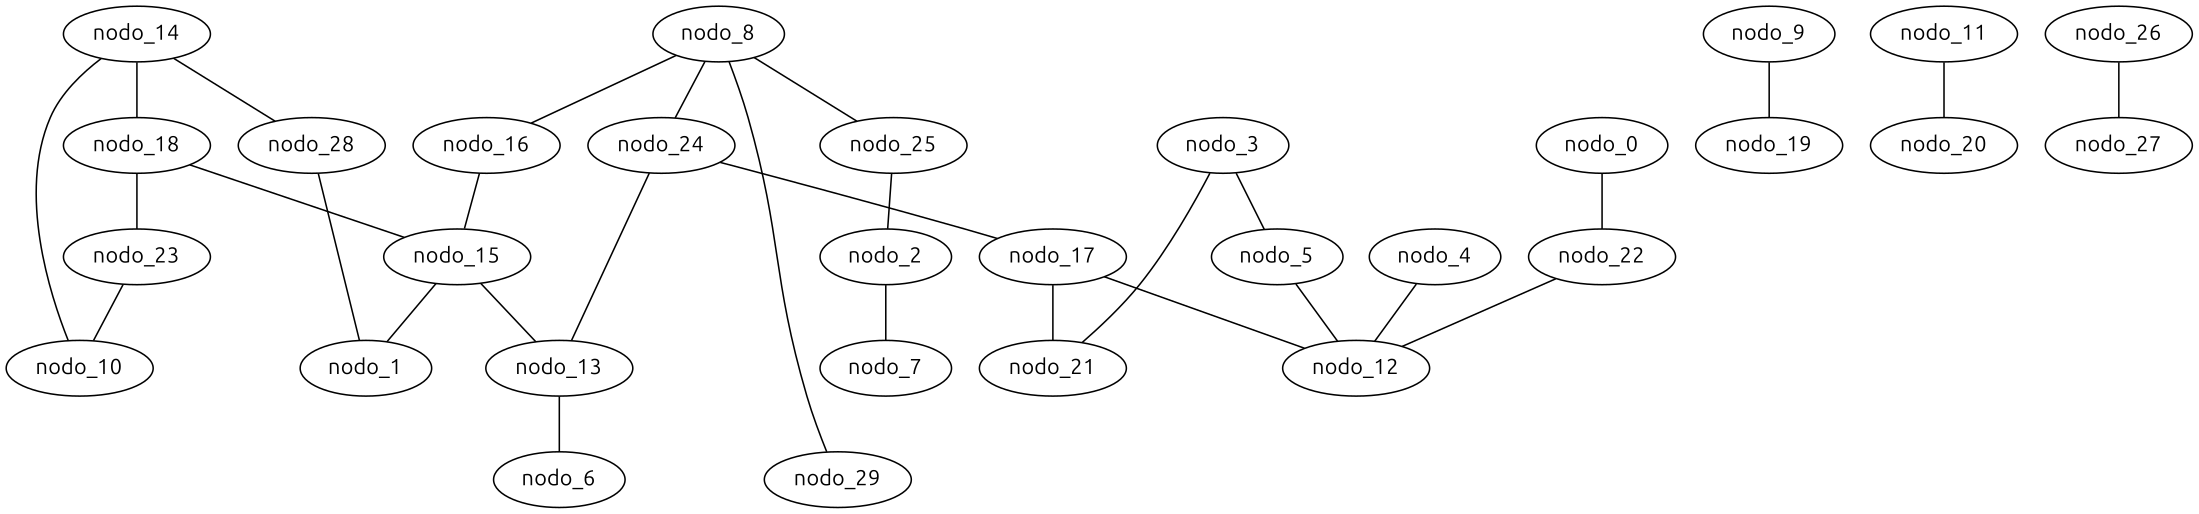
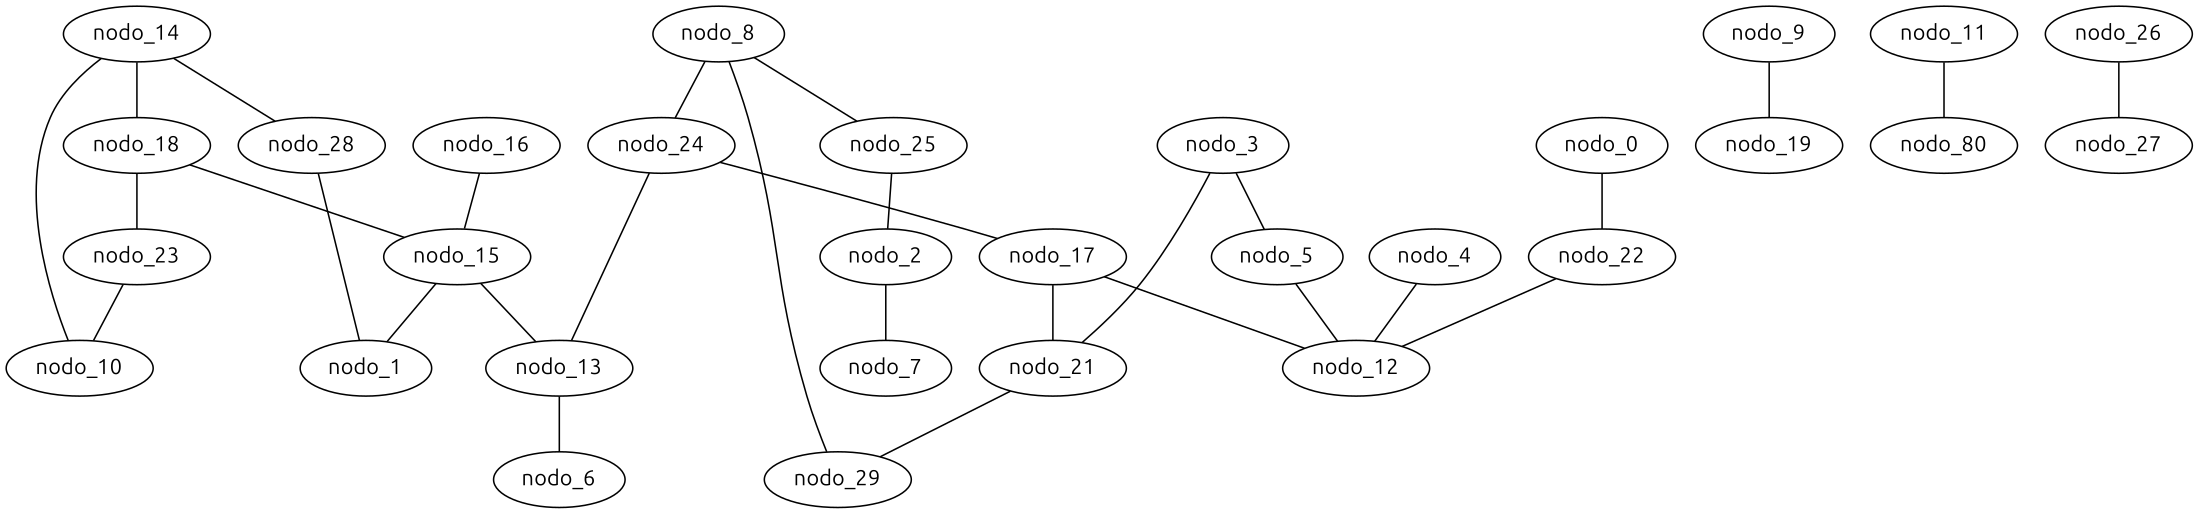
(604, 89) -> none
(1944, 145) -> (1944, 145)
none -> (945, 424)
